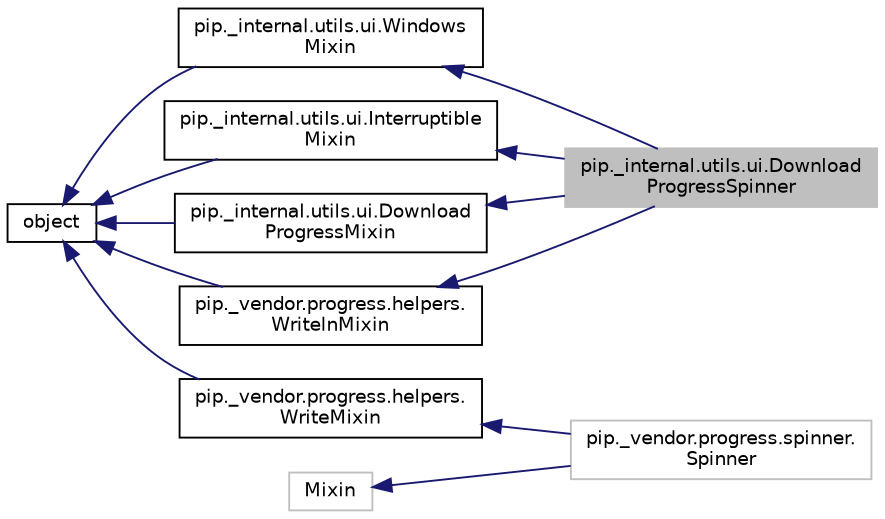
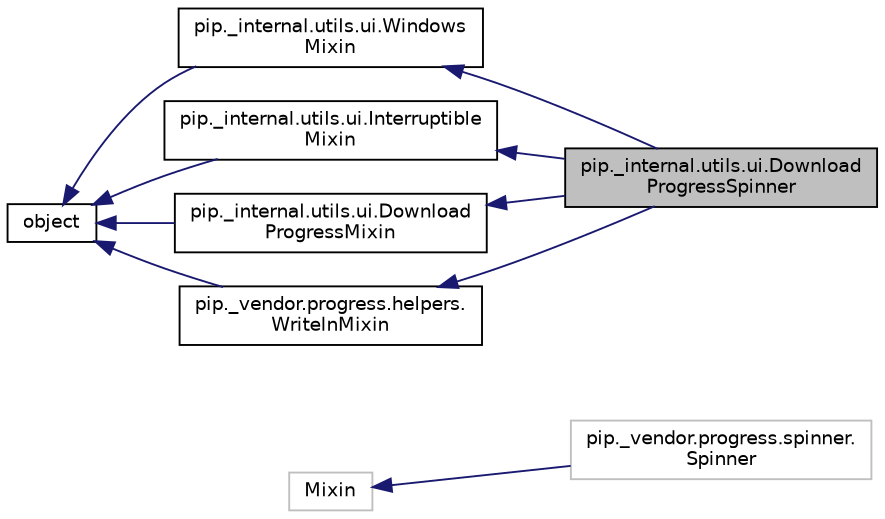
(721, 178) -> (721, 178)
(331, 408) -> none
